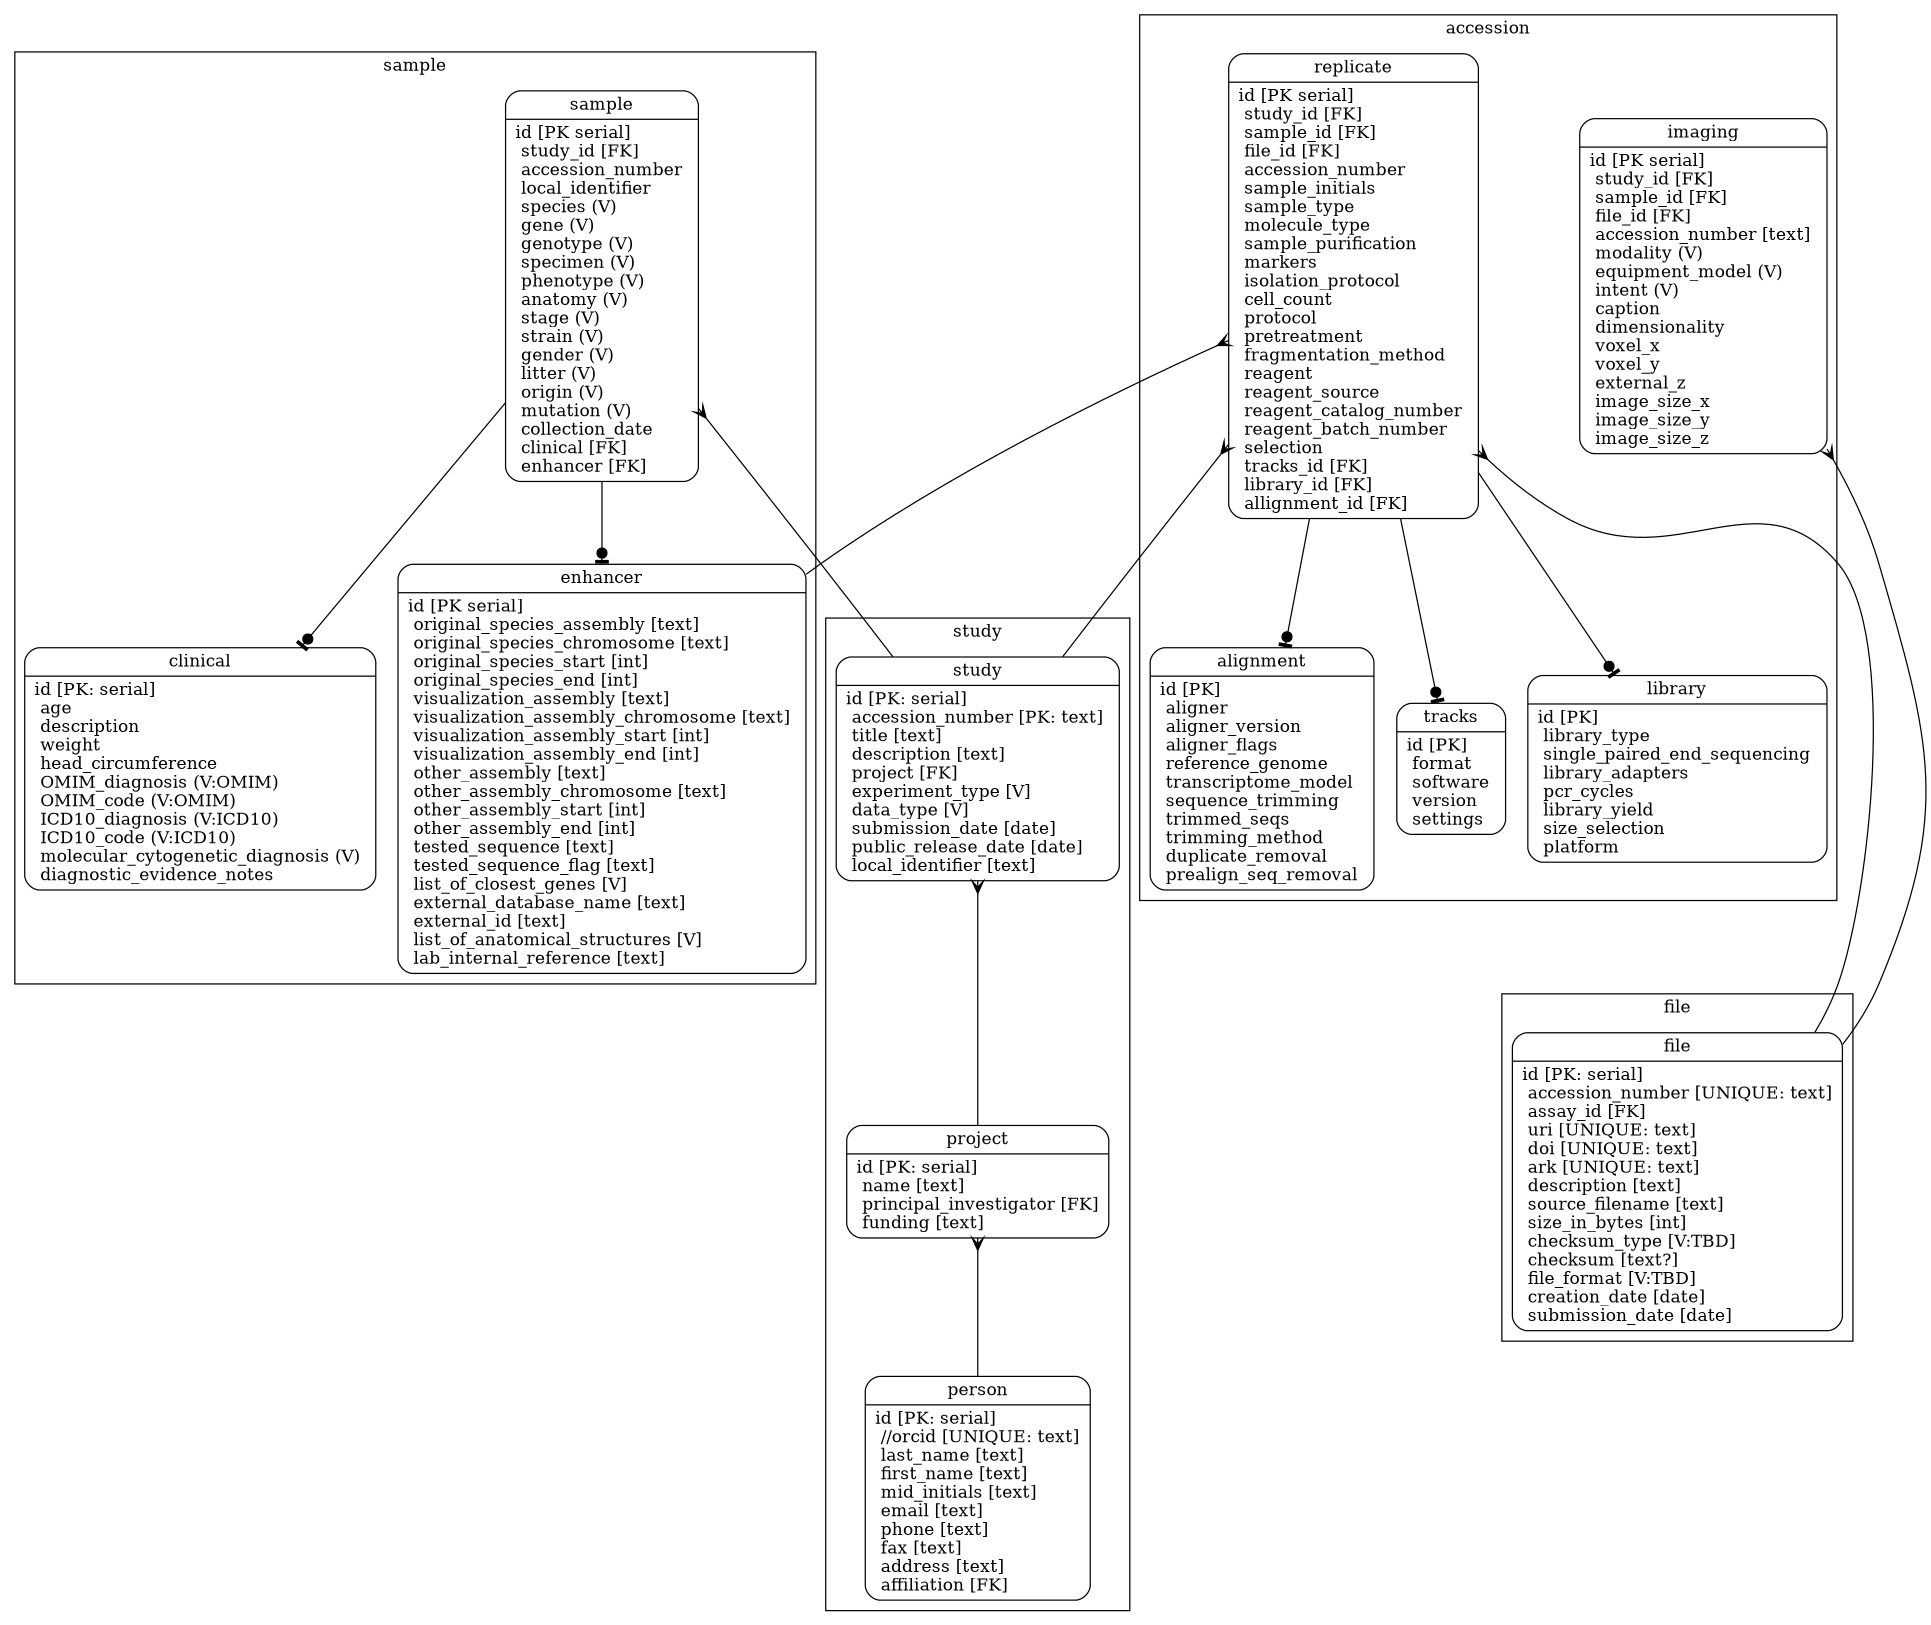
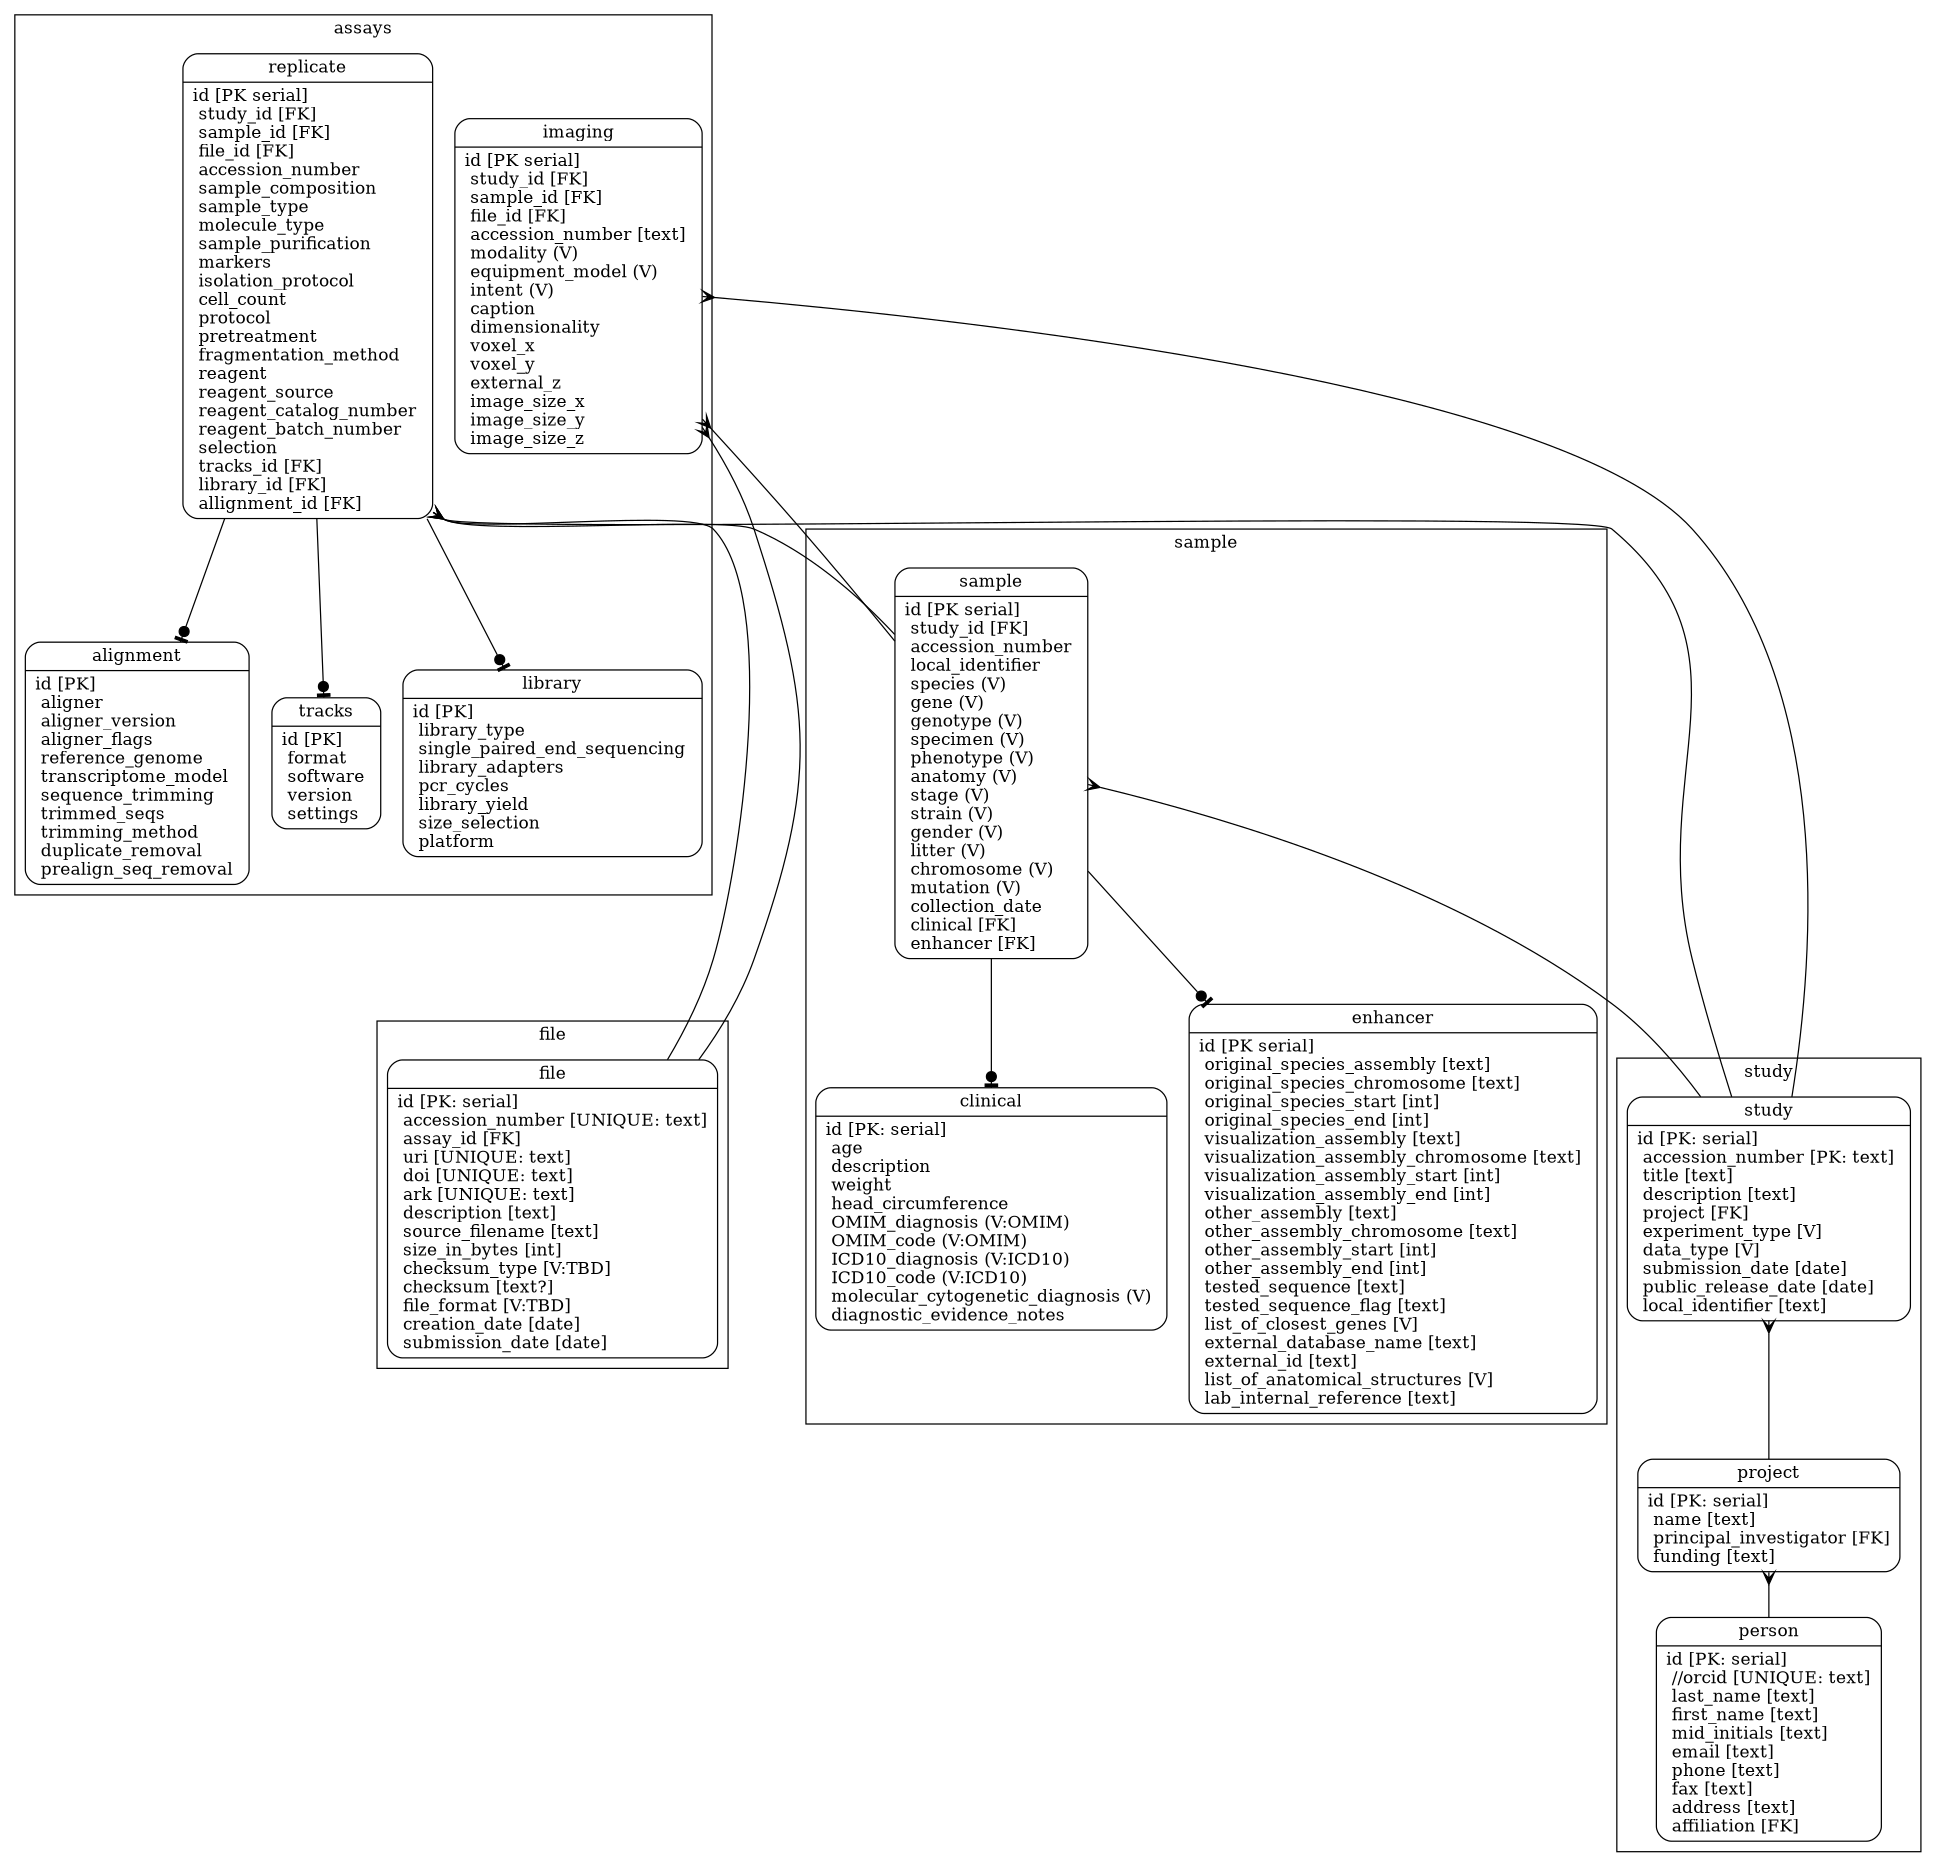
(1488, 29) -> (363, 29)
(1310, 189) -> (288, 189)
(562, 392) -> (982, 870)
none -> (1507, 431)
(1006, 450) -> (770, 537)
none -> (814, 544)
